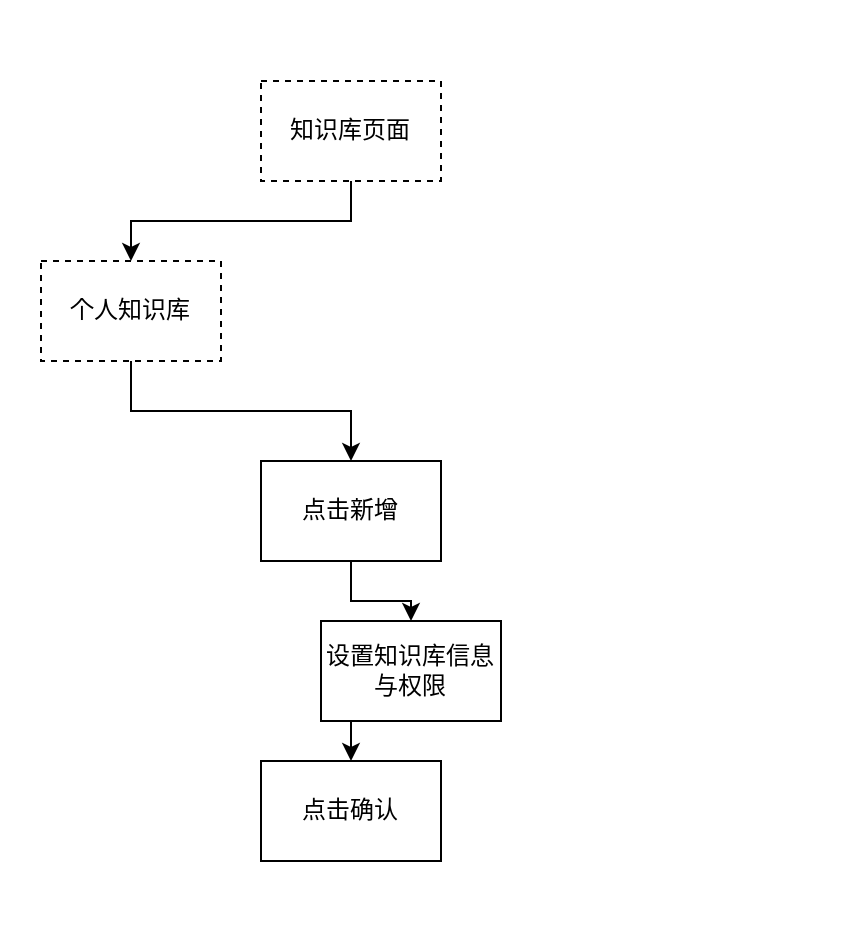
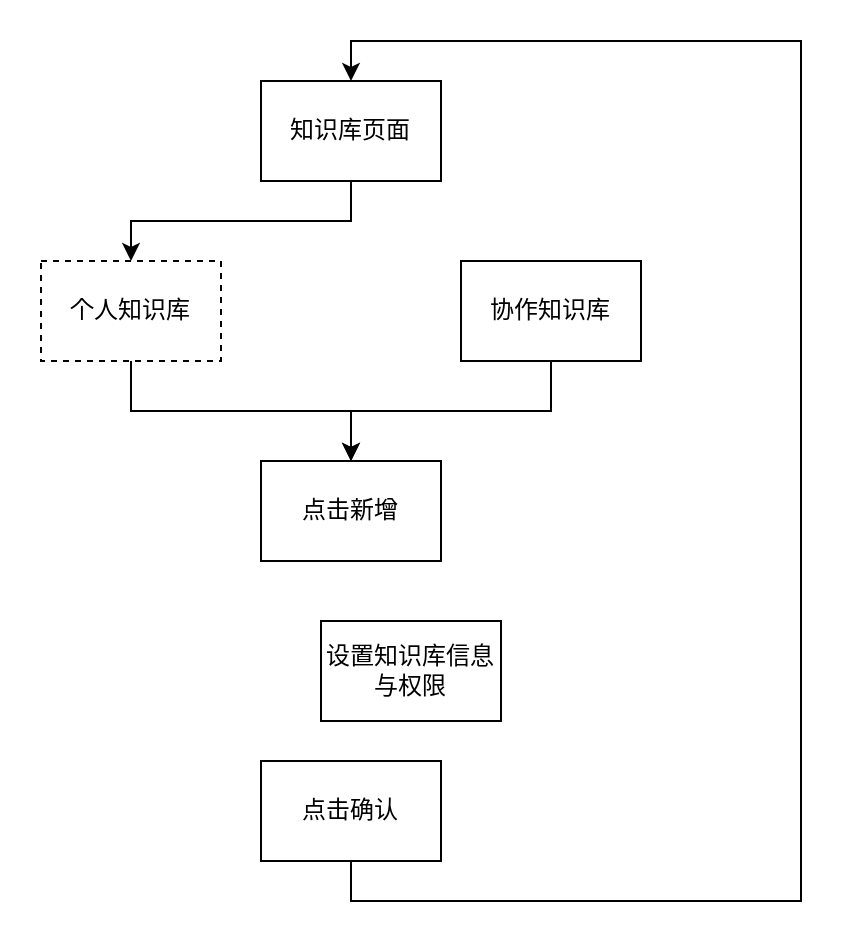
(351, 131) -> (351, 131)
none -> (551, 311)
none -> (478, 411)
none -> (801, 478)
(364, 601) -> none
(351, 733) -> none
